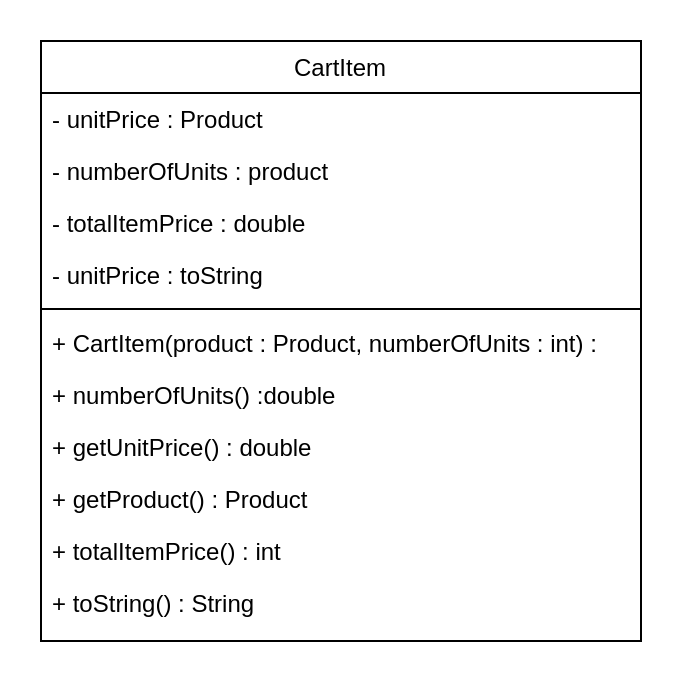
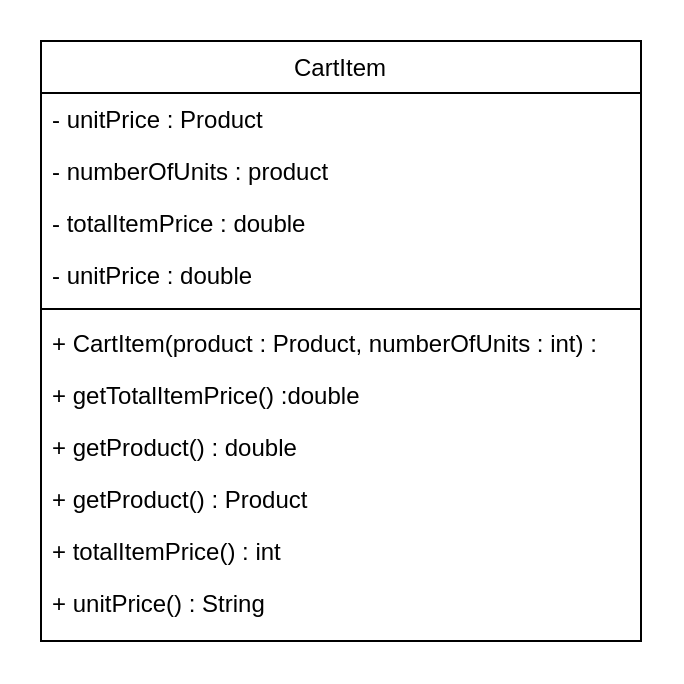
(178, 276) -> (165, 276)
(204, 396) -> (228, 396)
(198, 448) -> (191, 448)
(174, 604) -> (178, 604)
